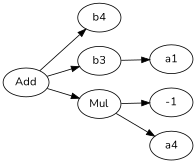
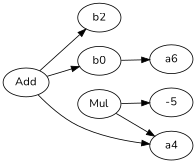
(99, 18) -> (99, 18)
(171, 59) -> (171, 59)
(99, 61) -> (99, 61)
(59, 92) -> (85, 129)
(171, 102) -> (171, 102)
